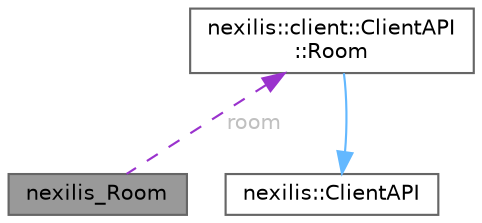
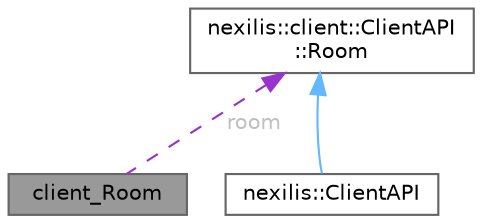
(346, 113) -> (318, 134)
(98, 194) -> (98, 194)
